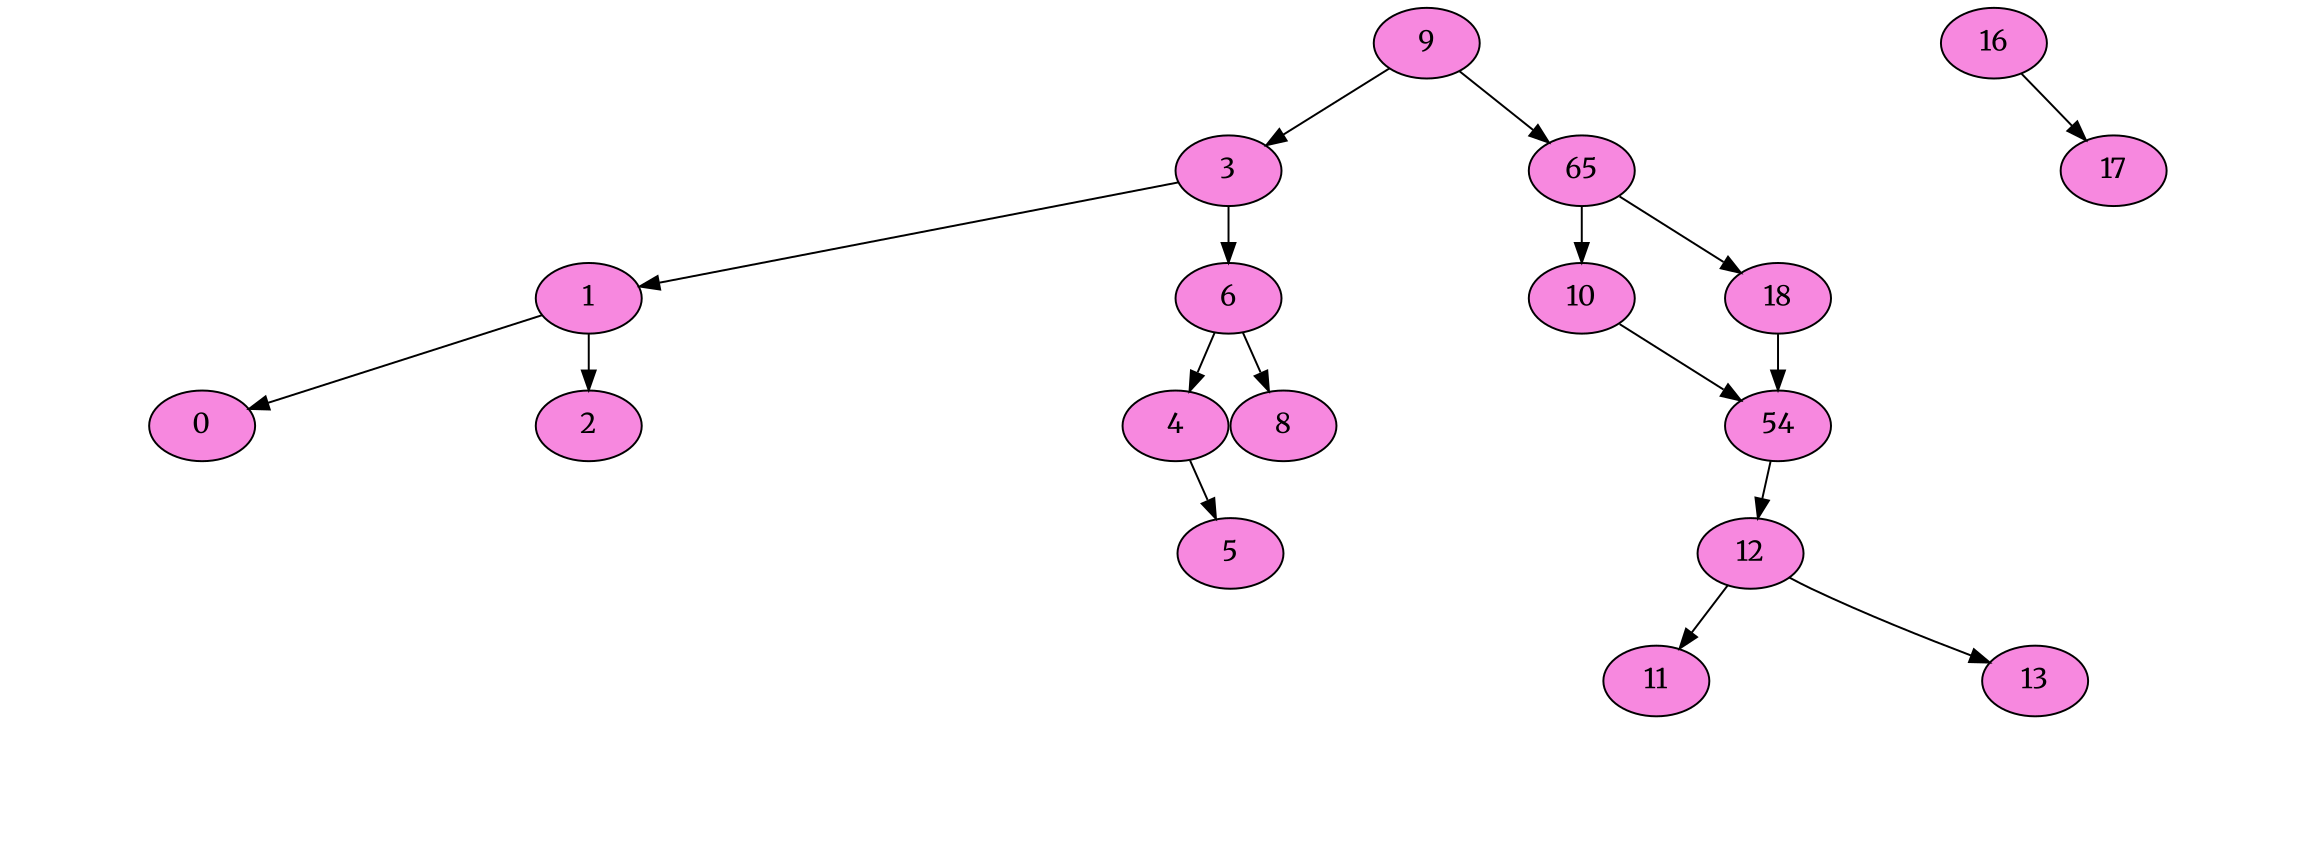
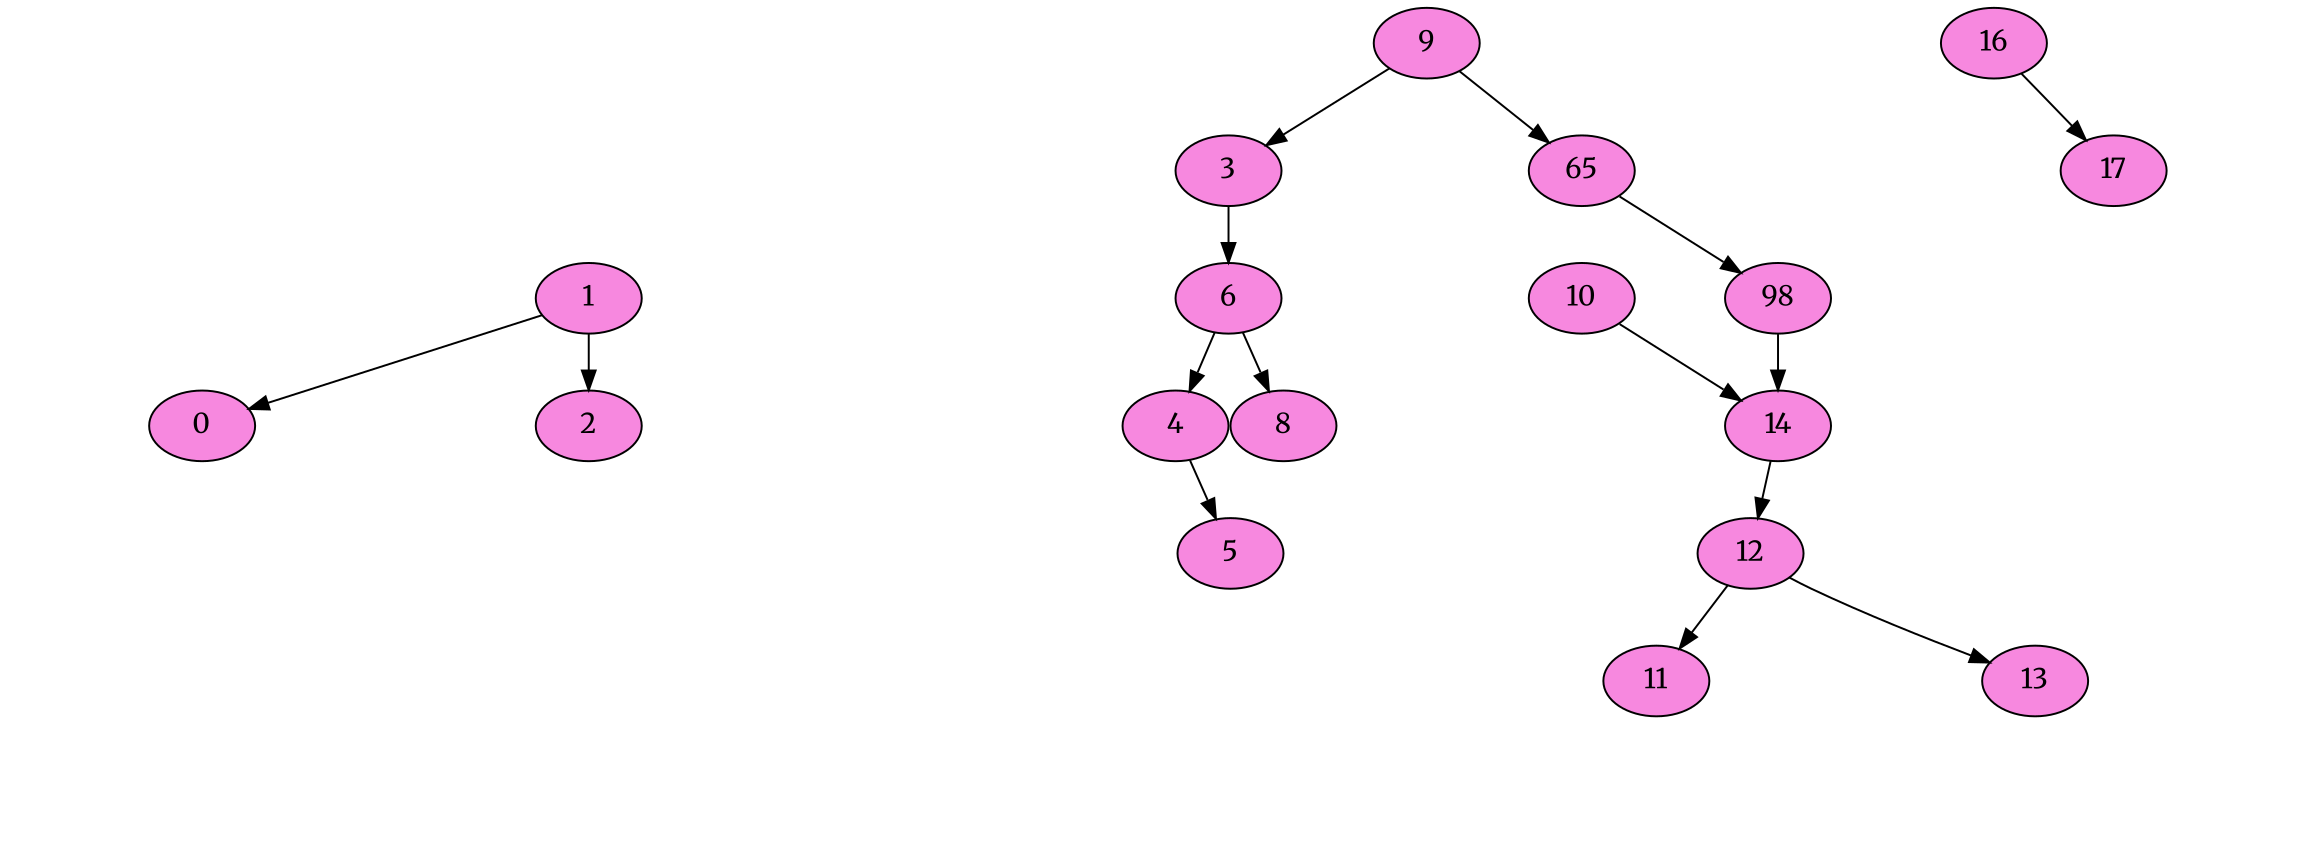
(1582, 225) -> none
(919, 233) -> none
(1778, 298) -> (1778, 298)
(1778, 426) -> (1778, 426)
